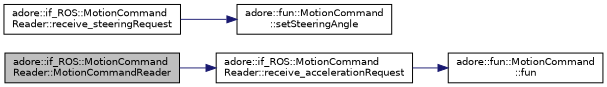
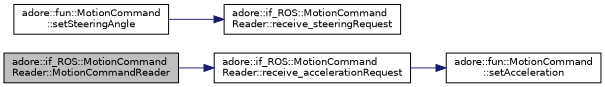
(204, 19) -> (191, 19)
(526, 68) -> (524, 68)
